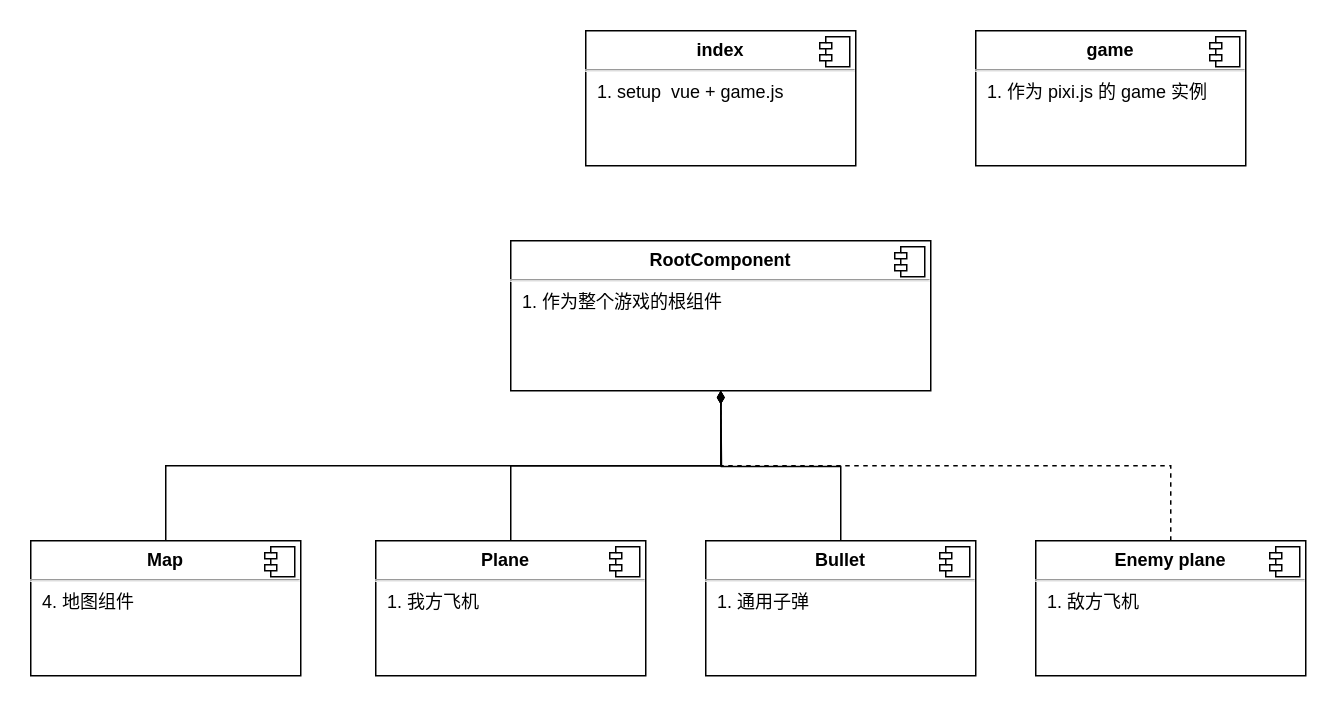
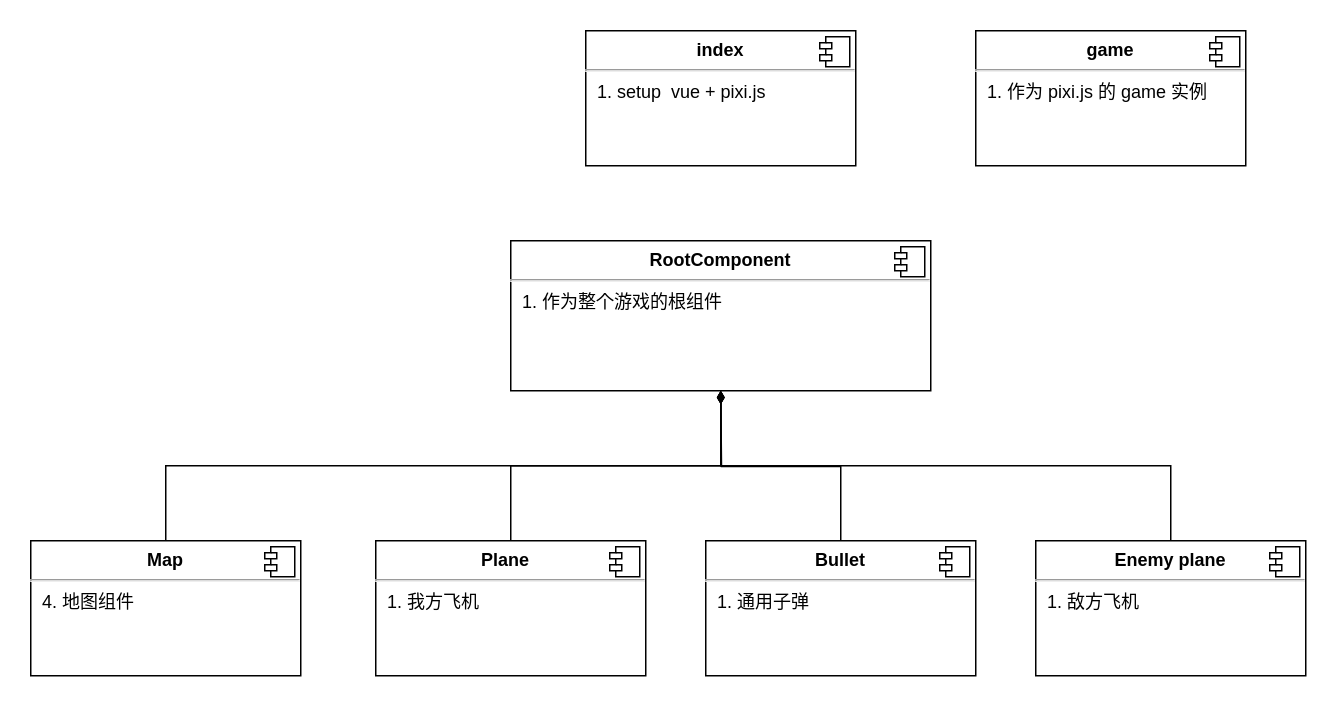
(688, 31) -> (683, 31)
(1042, 466) -> (1042, 466)
